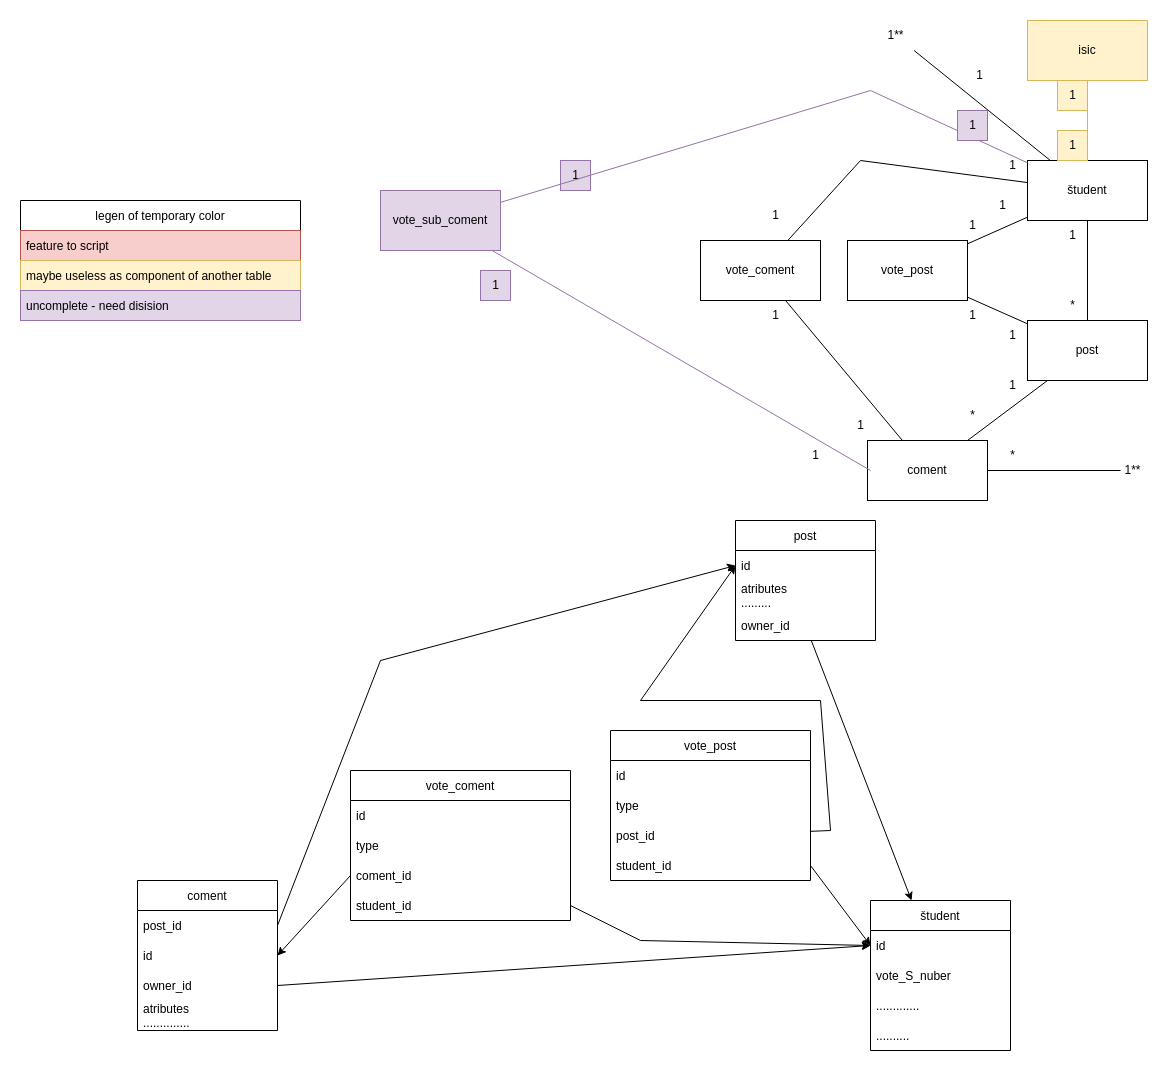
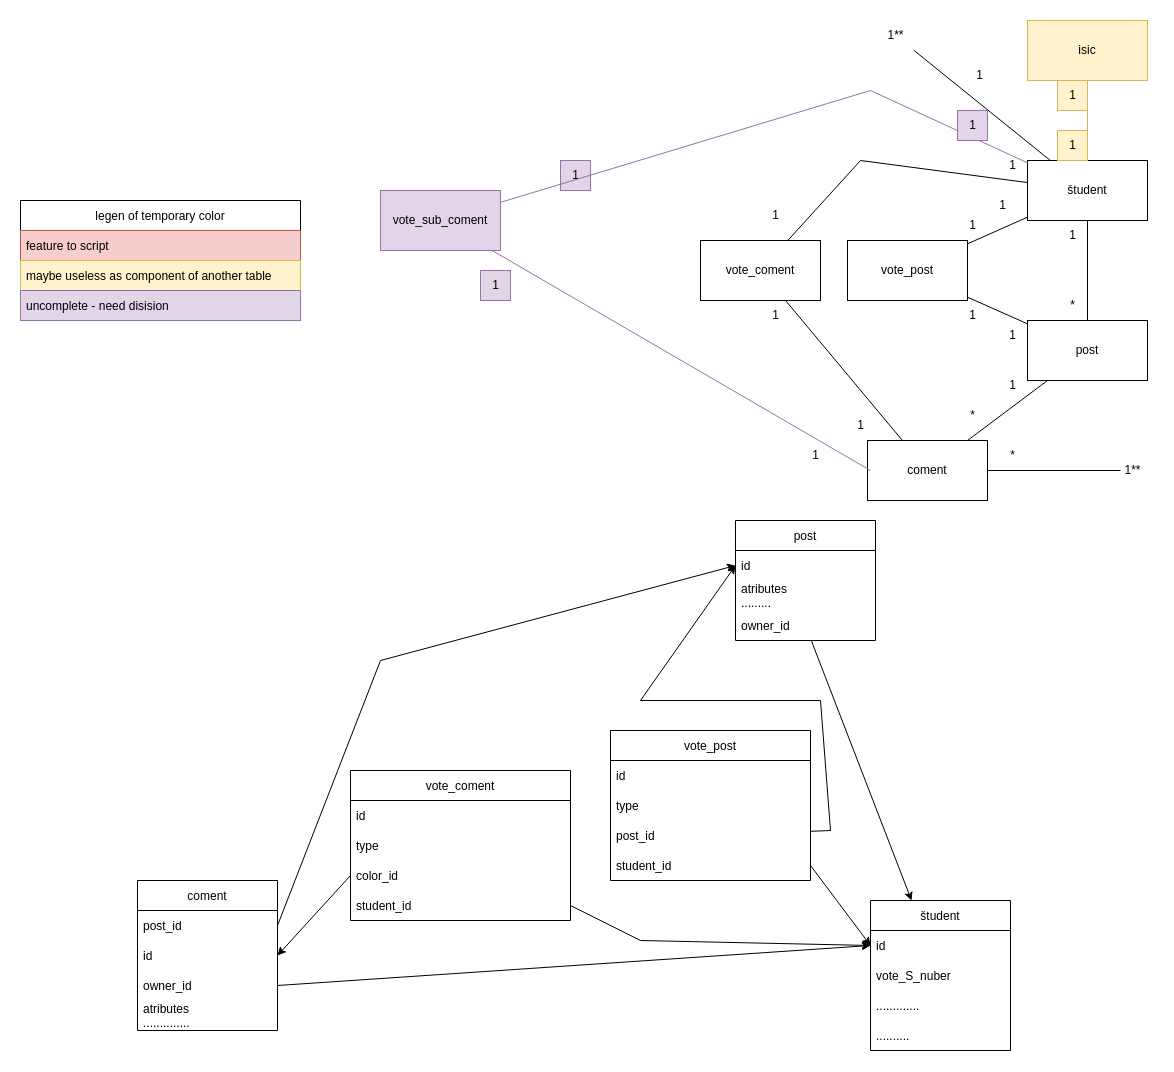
(385, 876) -> (380, 876)
